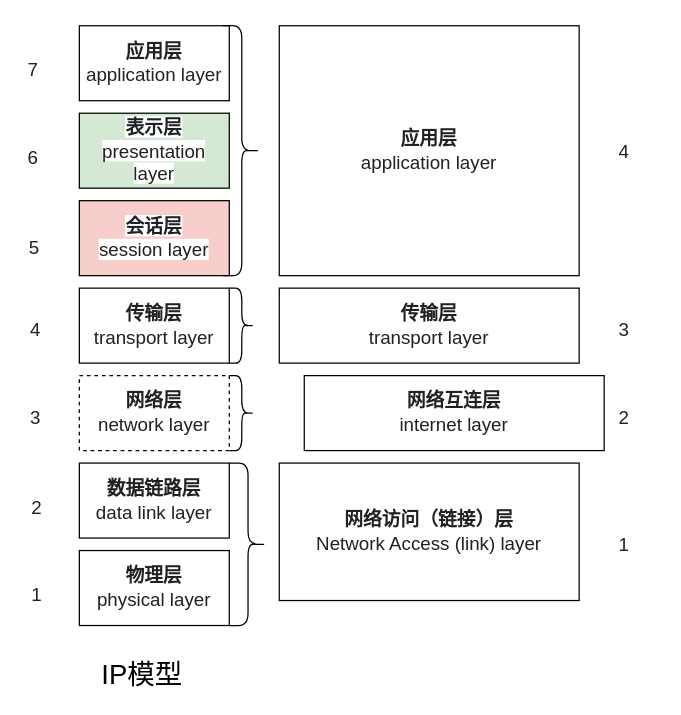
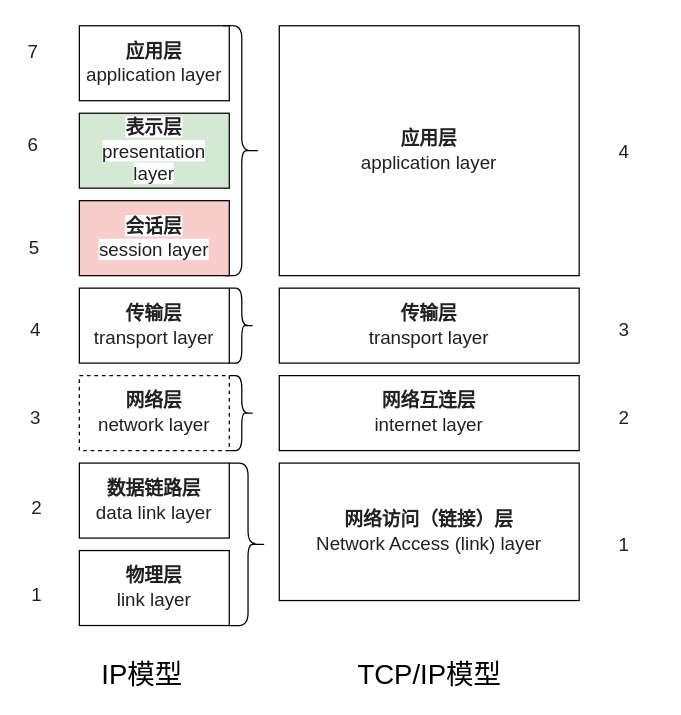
(44, 69) -> (44, 51)
(44, 157) -> (44, 144)
(454, 413) -> (429, 413)
(154, 588) -> (154, 588)
none -> (429, 676)
